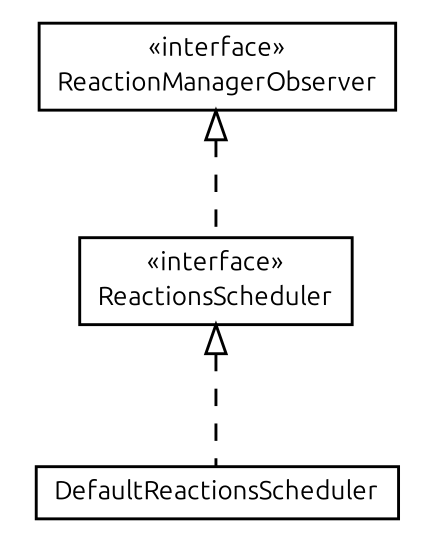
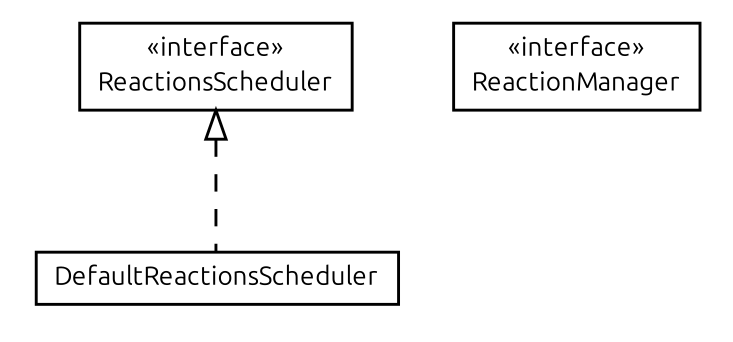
(216, 67) -> none
none -> (575, 67)
